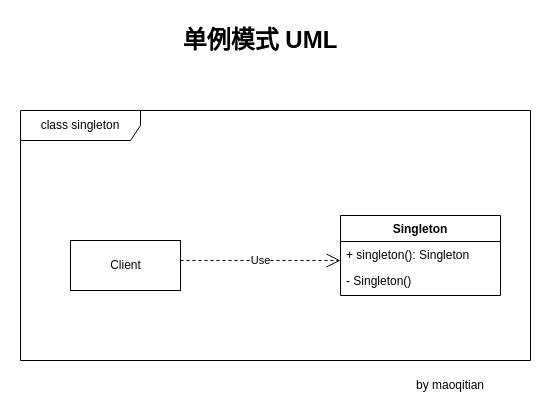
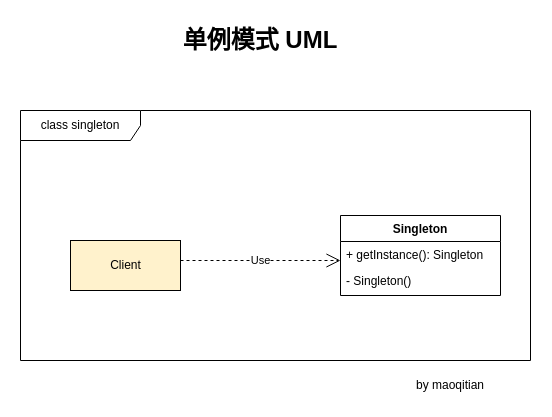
(416, 255) -> (426, 255)
(126, 266) -> (126, 266)
